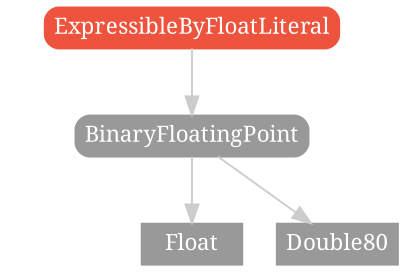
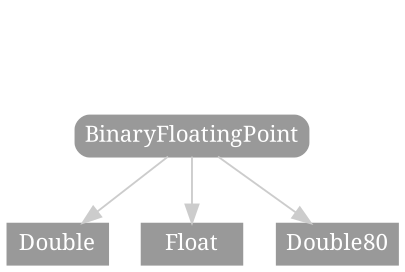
(192, 28) -> none
none -> (58, 244)
